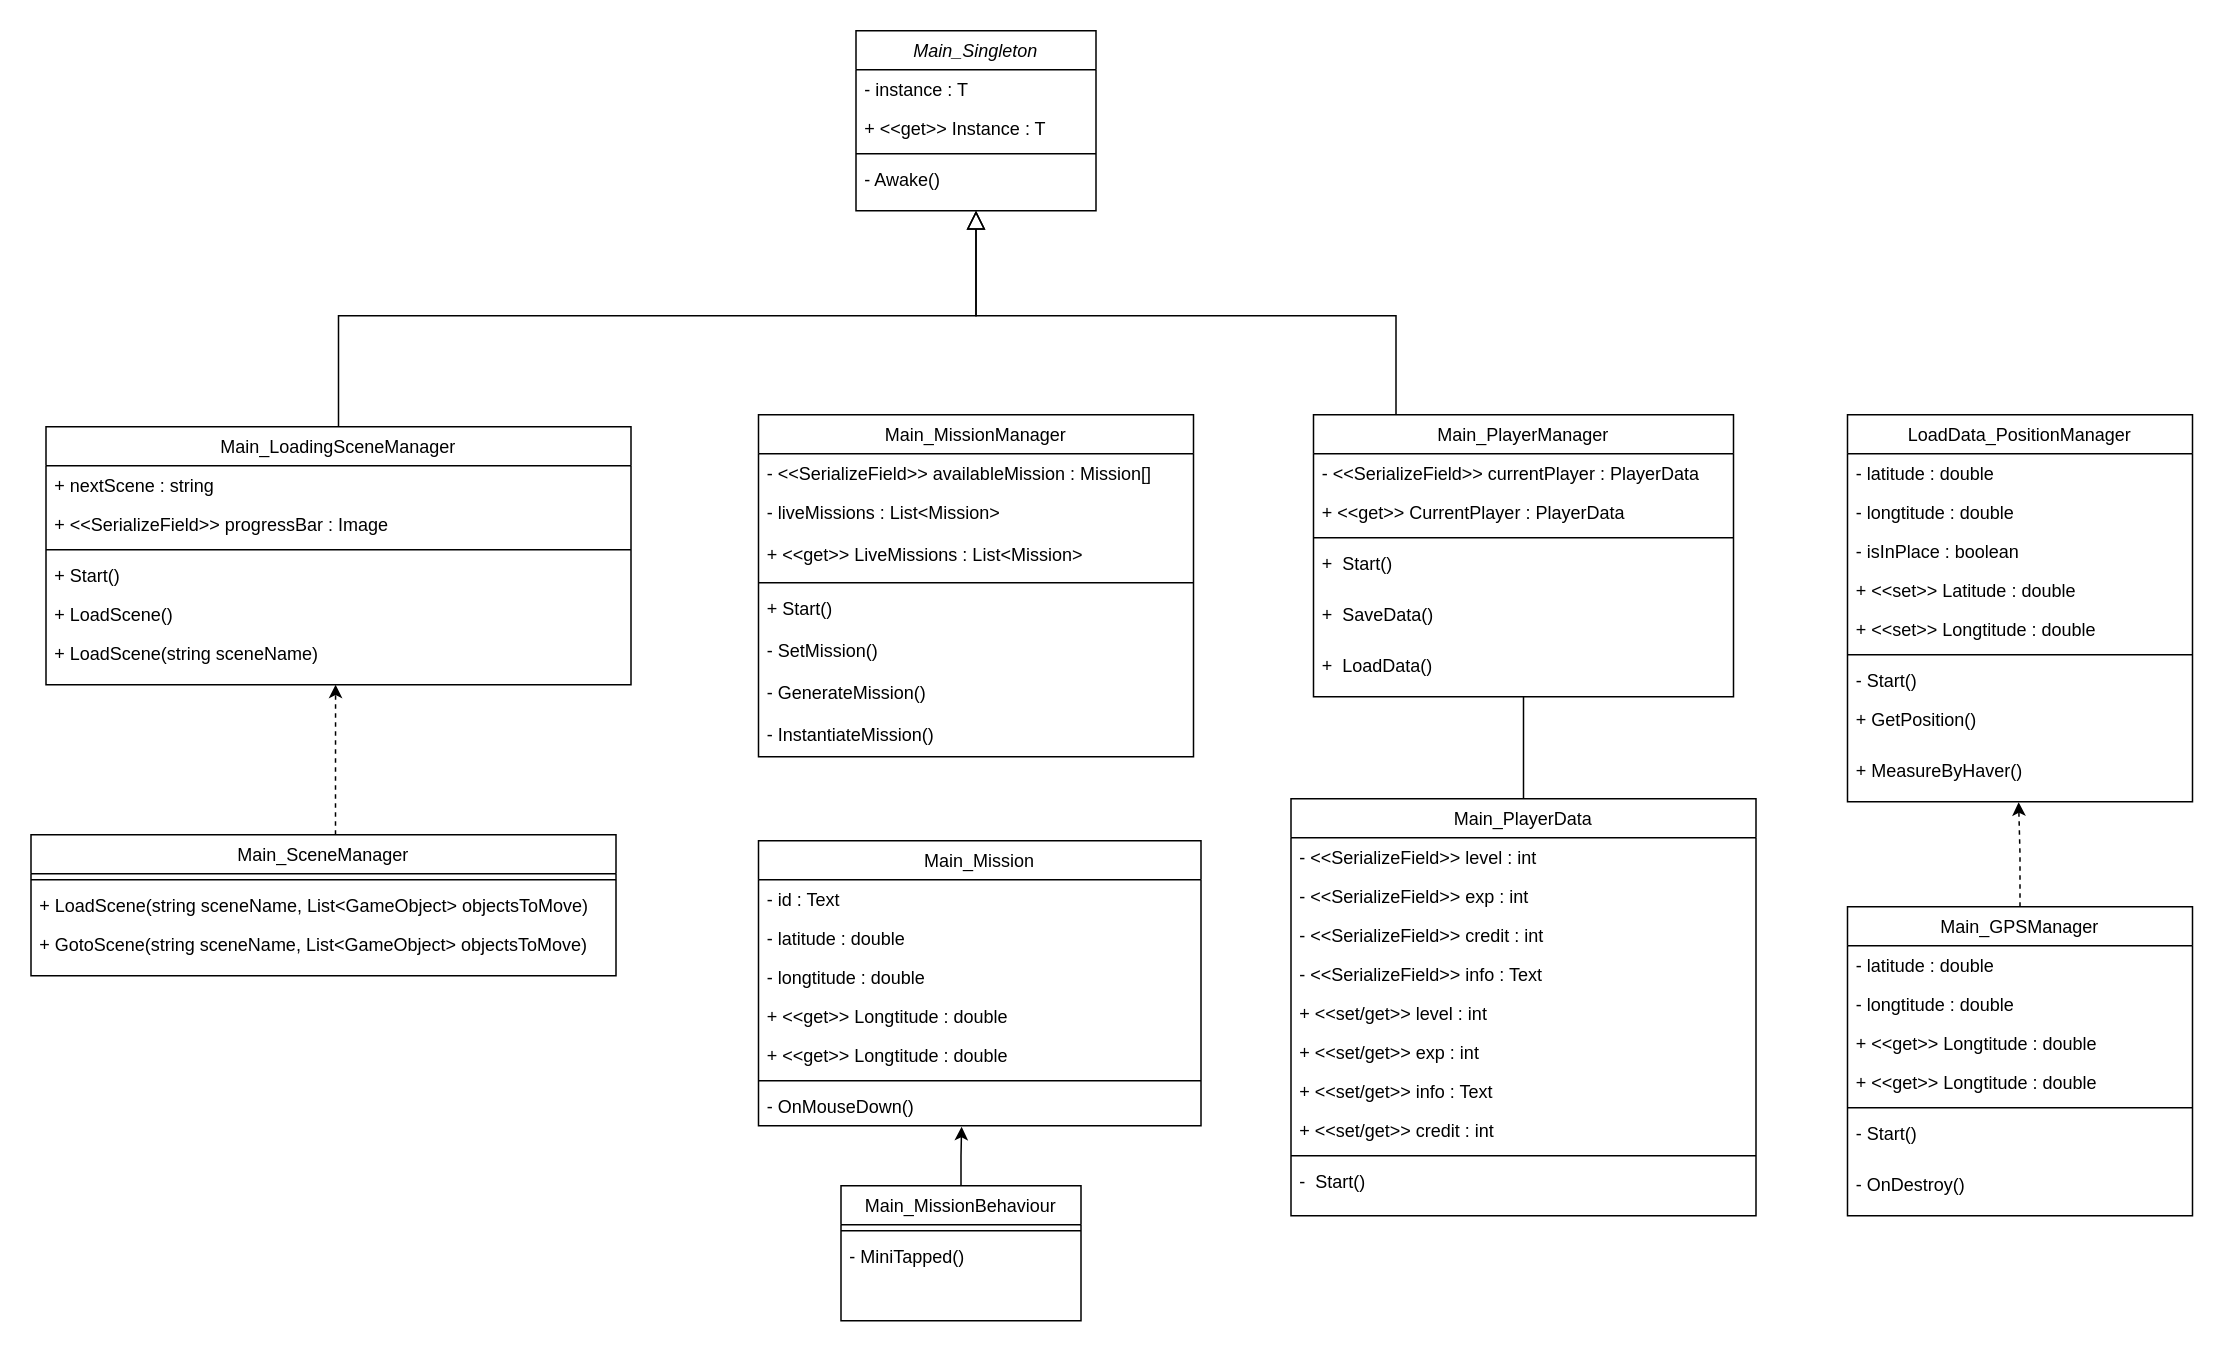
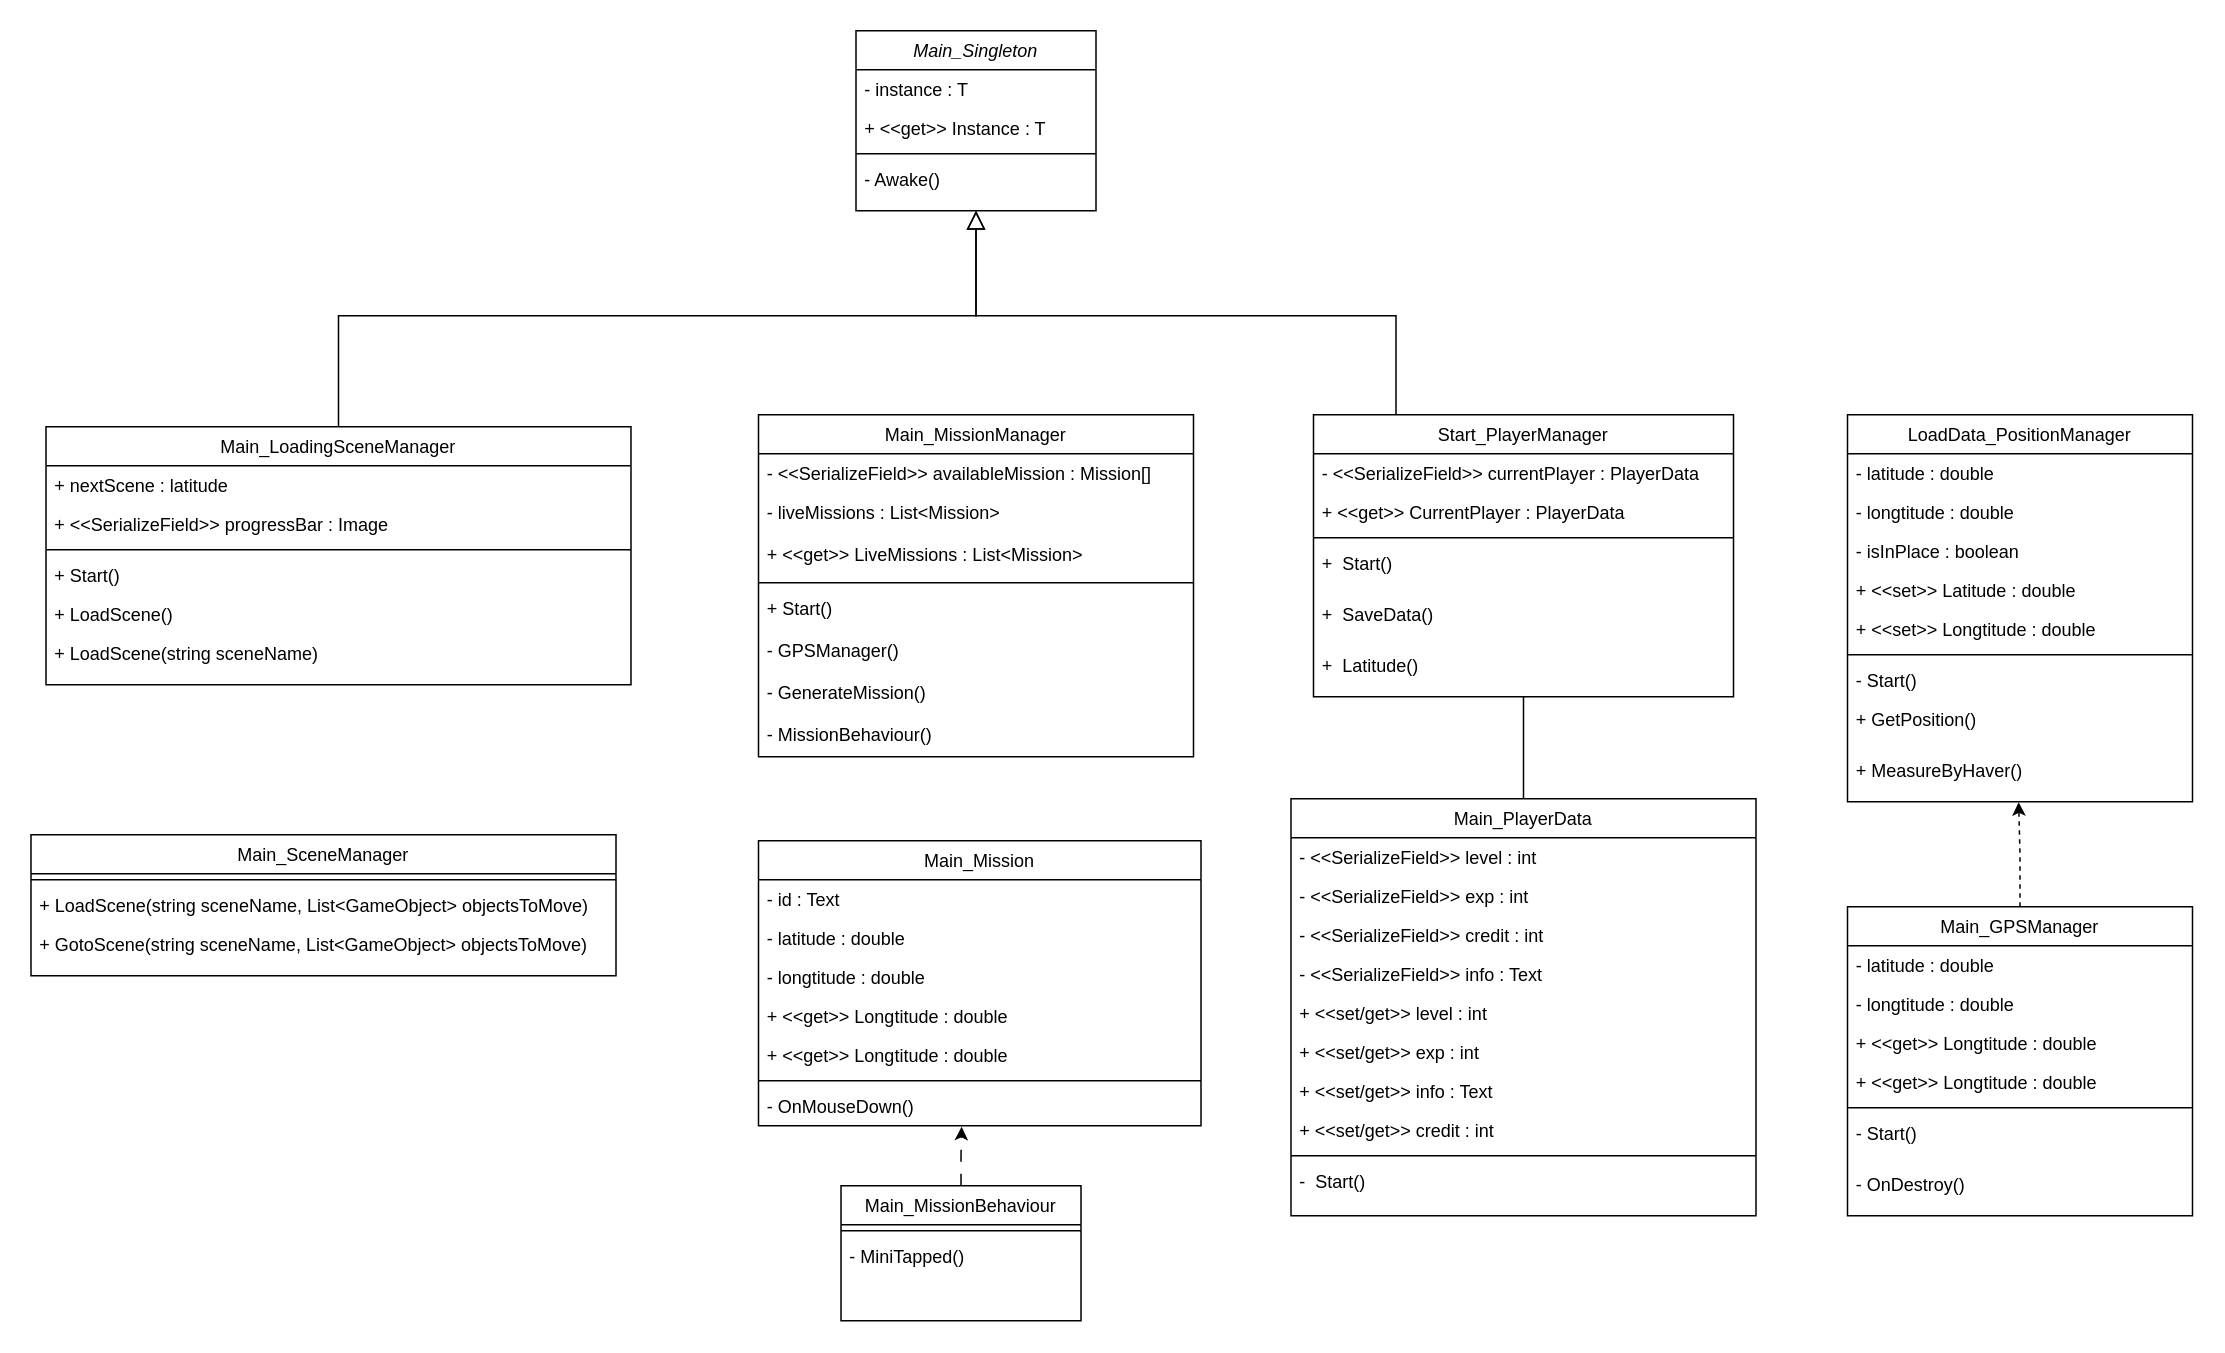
(1523, 435) -> (1523, 435)
(143, 486) -> (151, 486)
(830, 651) -> (835, 651)
(1385, 666) -> (1382, 666)
(868, 735) -> (858, 735)
(335, 765) -> none
(961, 1168) -> (961, 1168)
